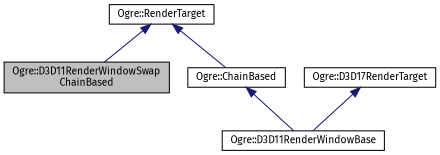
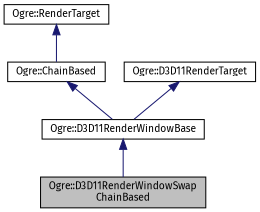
(124, 46) -> (123, 163)
(370, 77) -> (190, 72)
